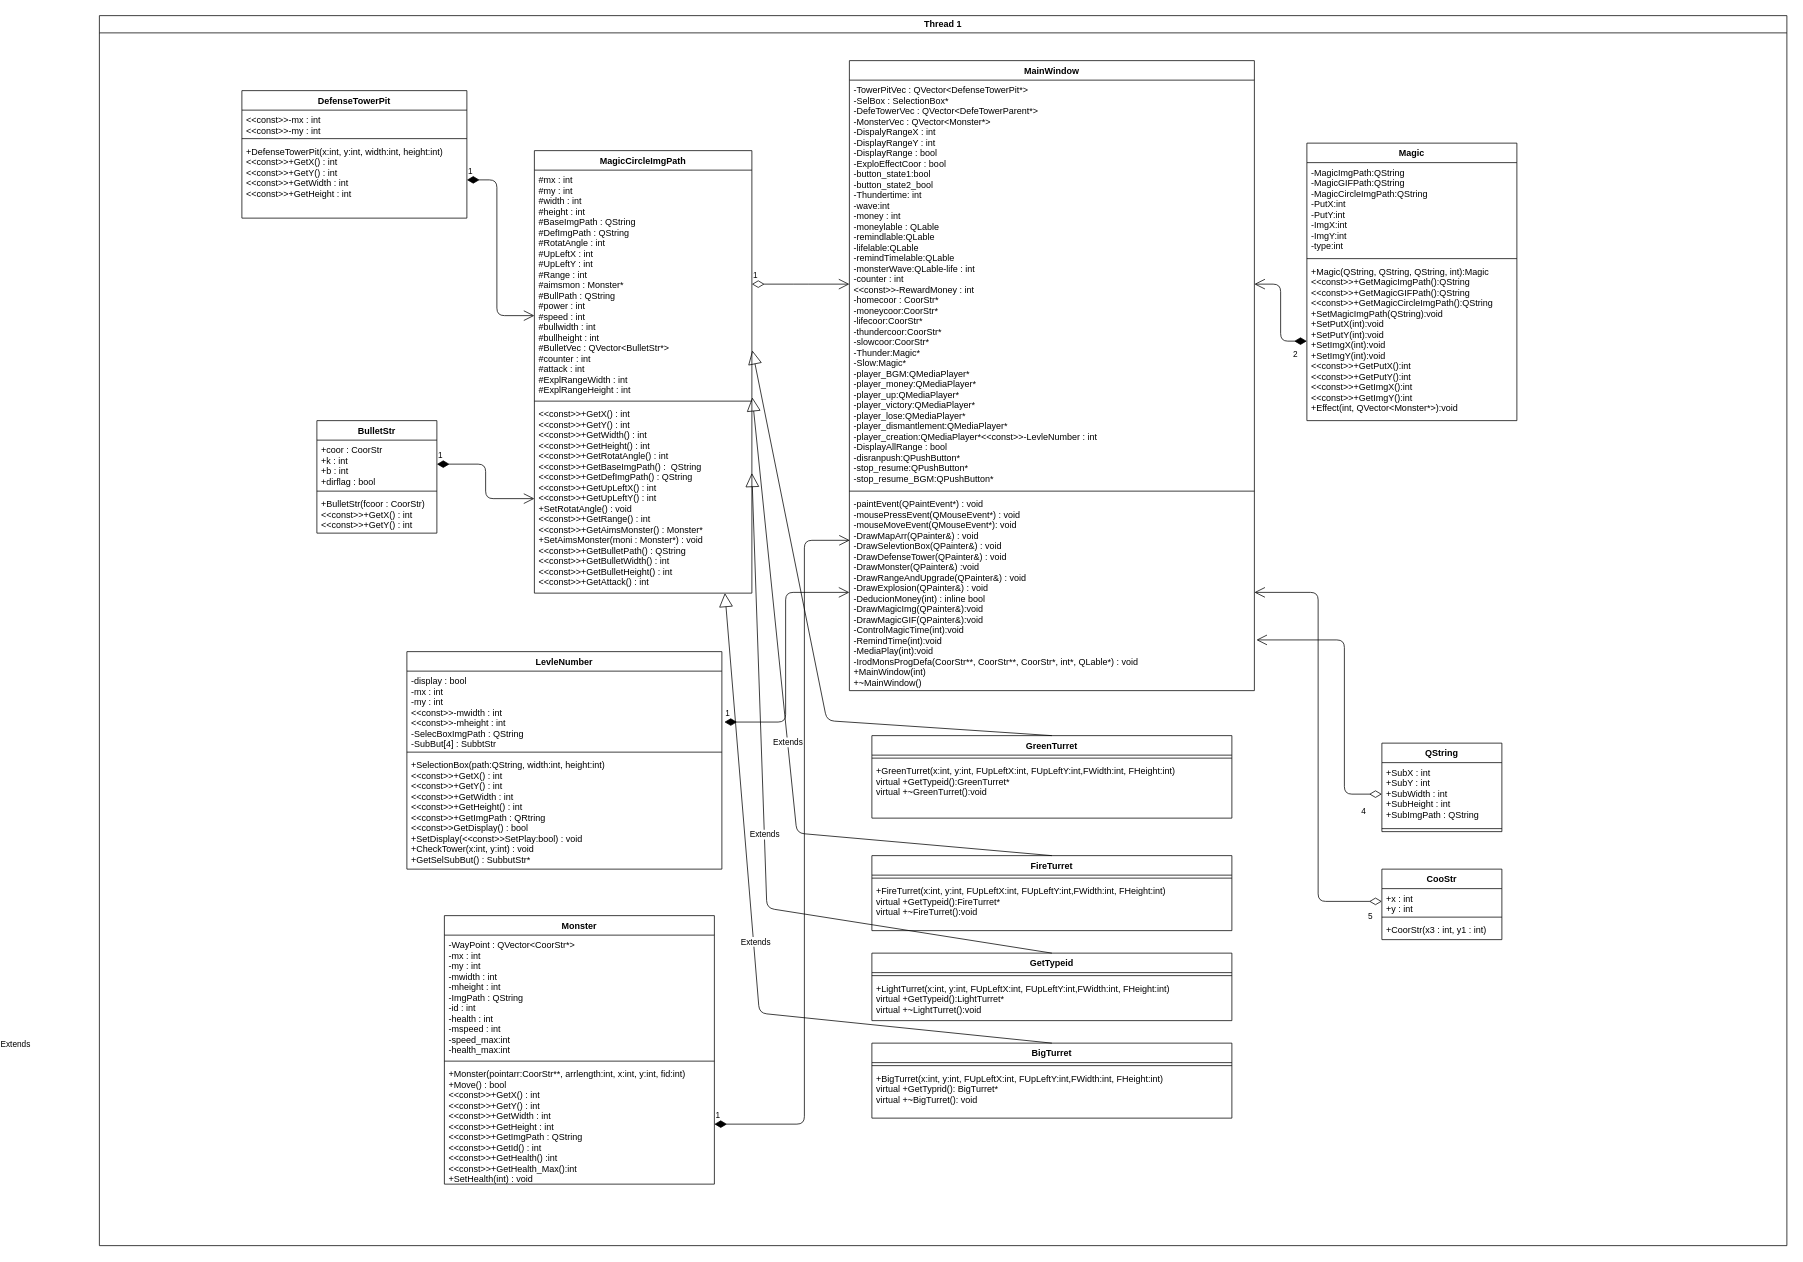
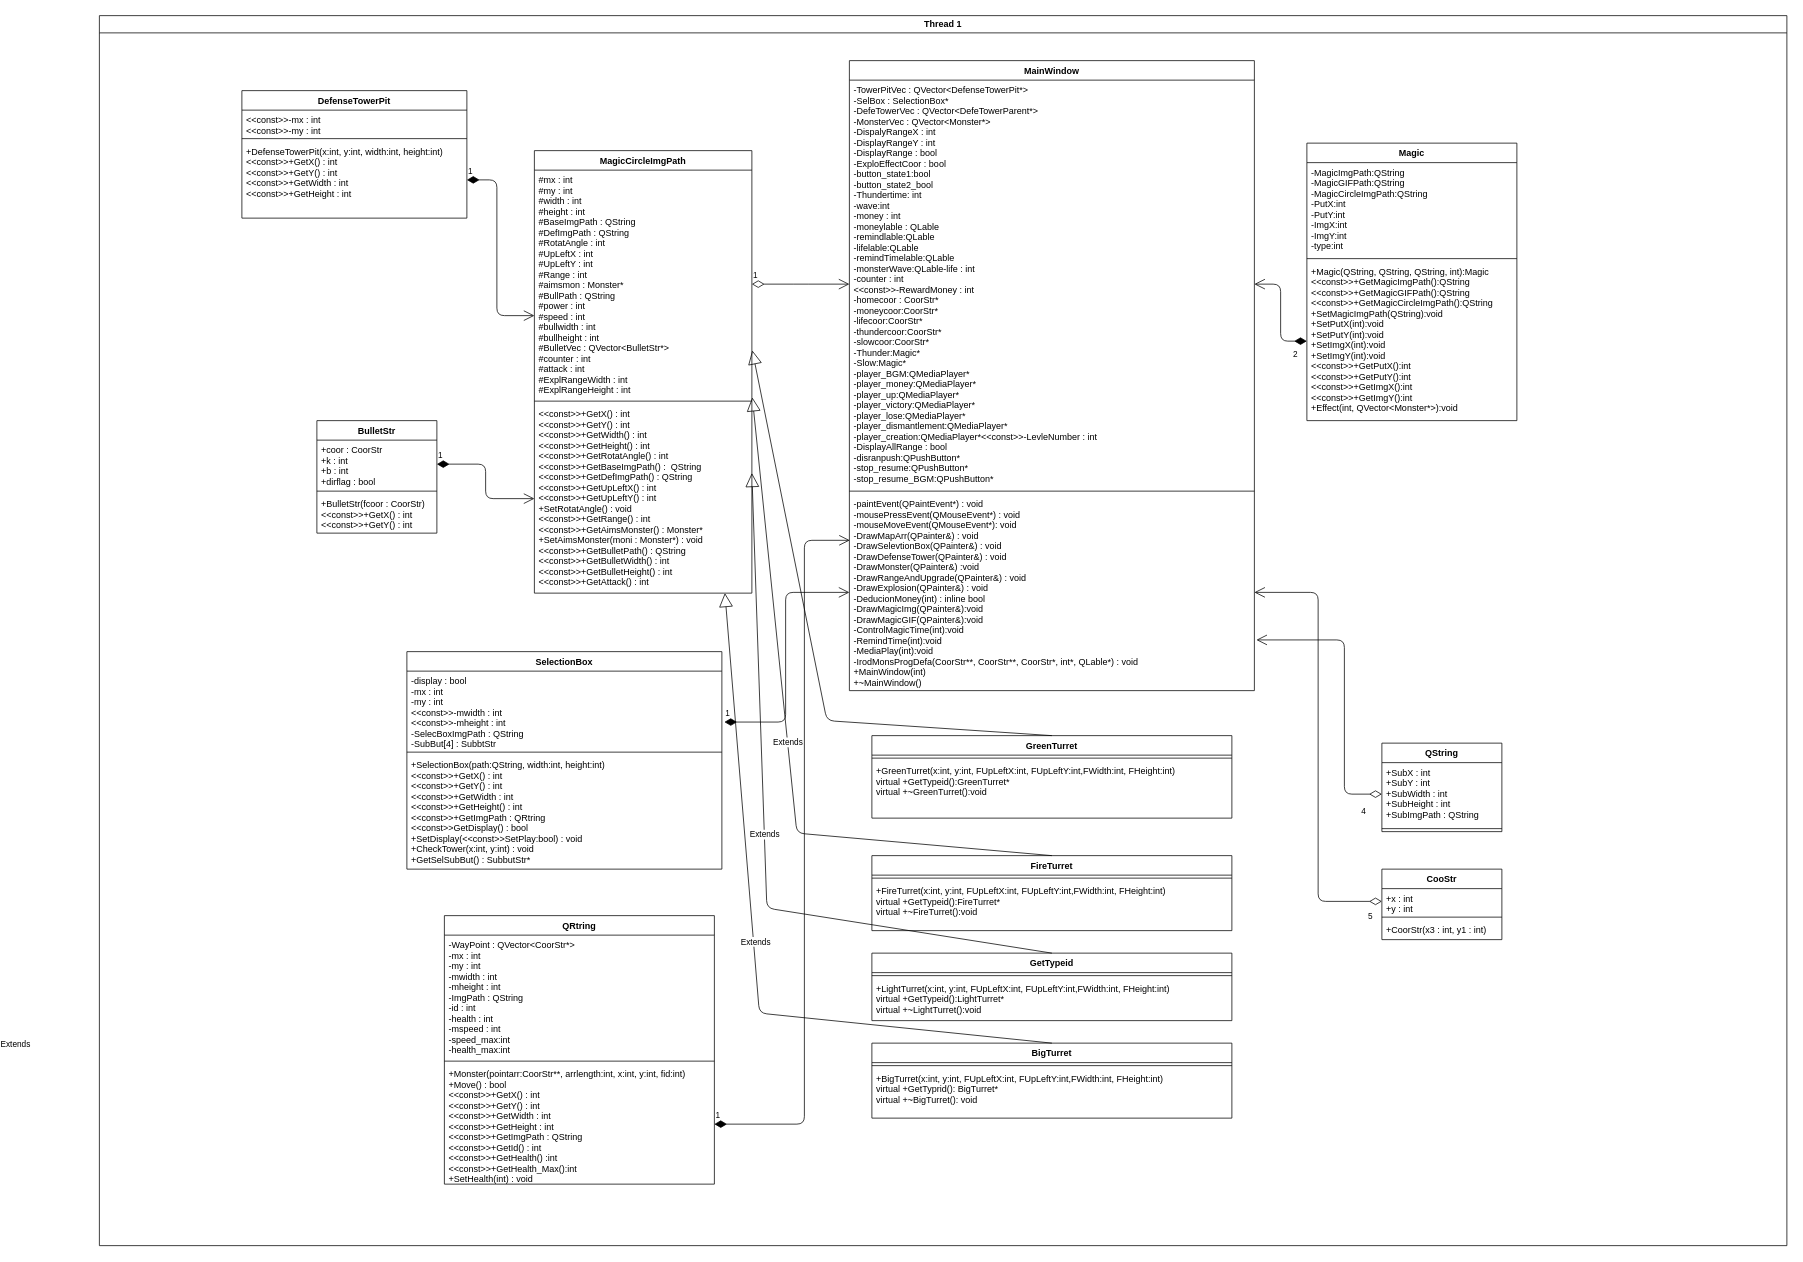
(564, 662) -> (564, 662)
(579, 926) -> (579, 926)
